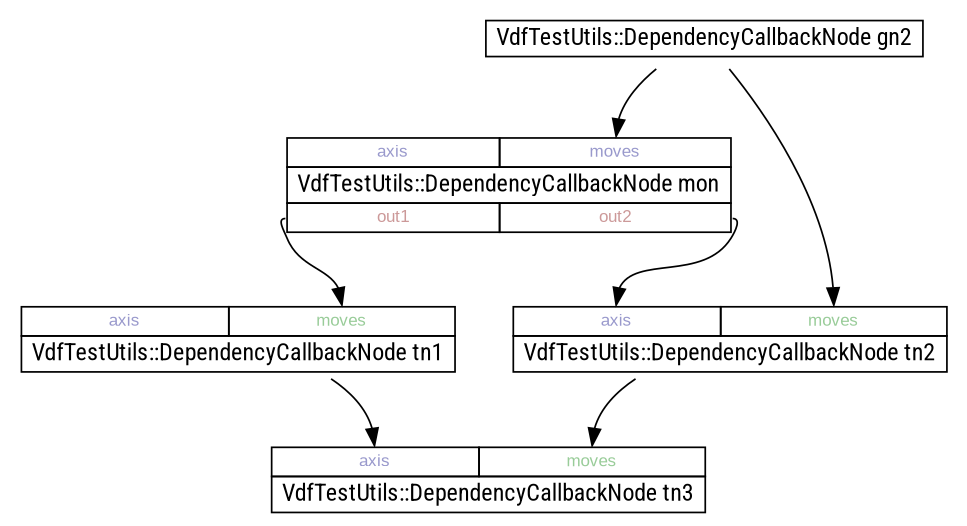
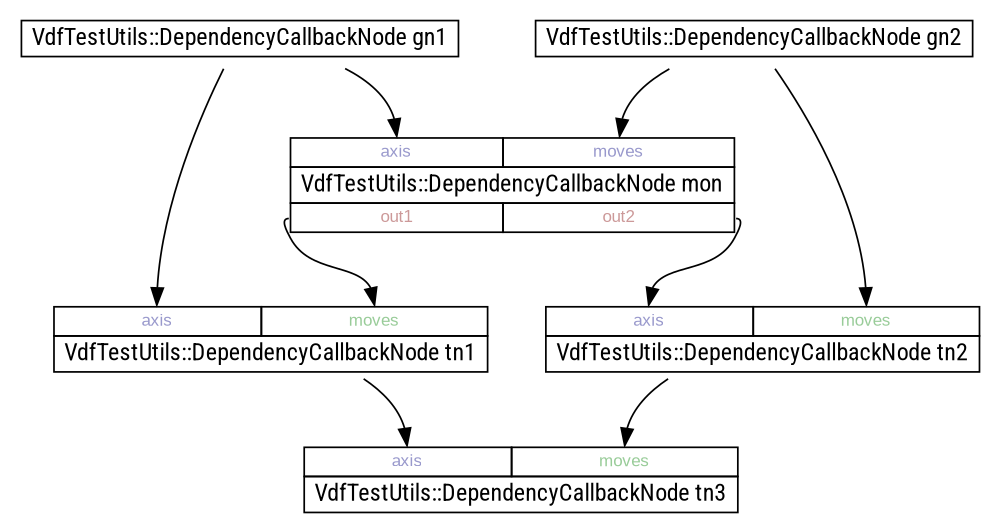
none -> (239, 38)
